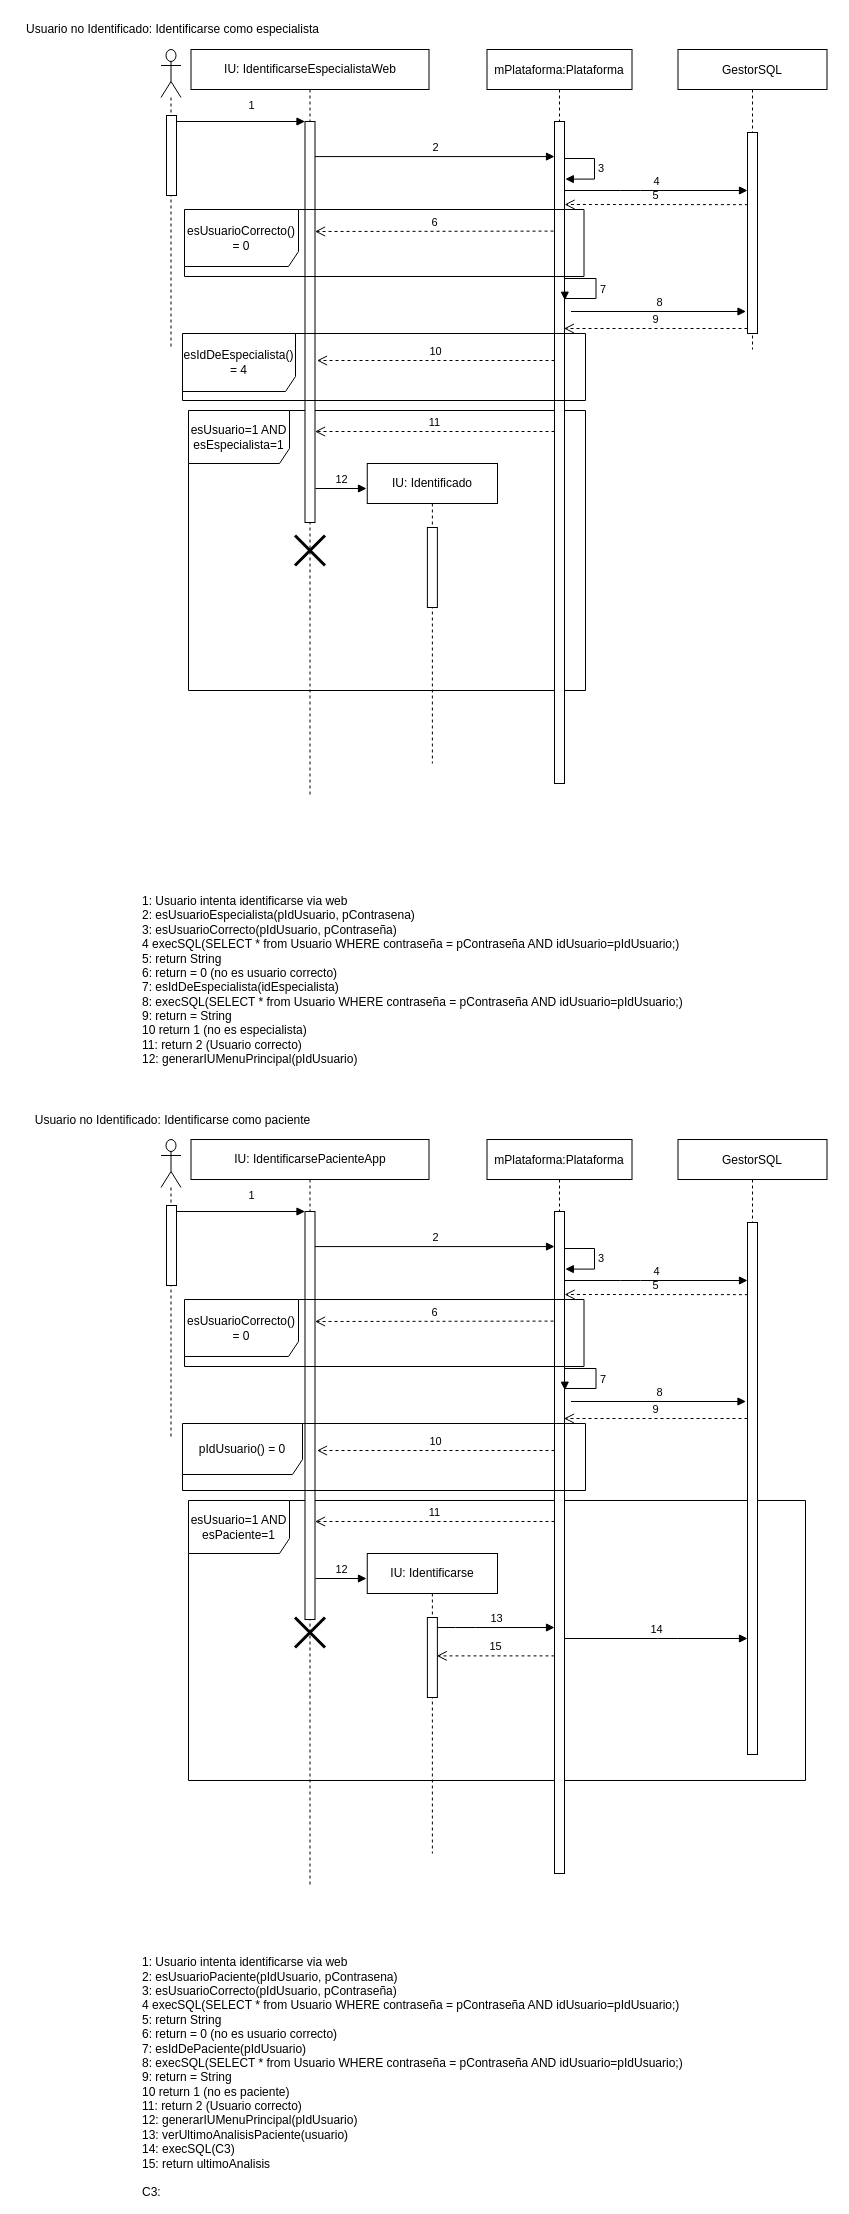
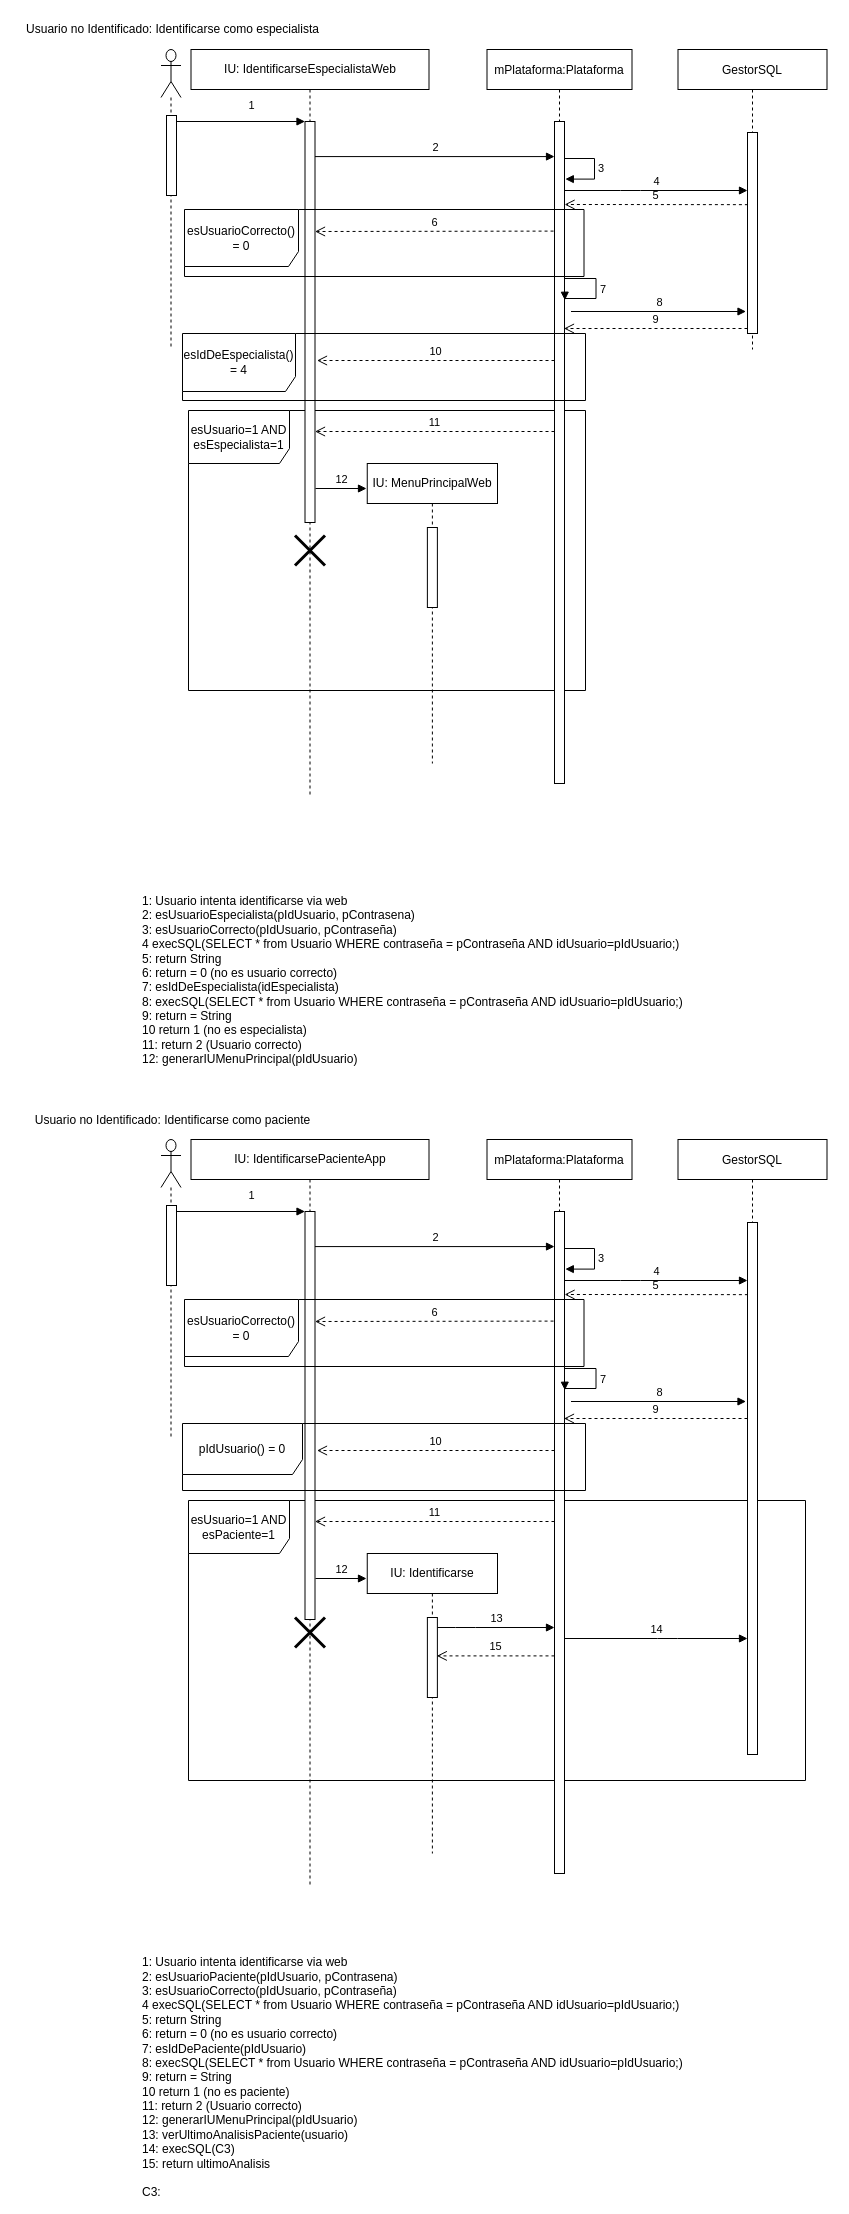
(433, 484) -> (433, 484)
